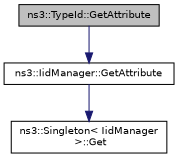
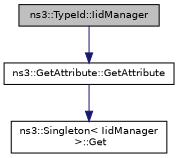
(89, 15) -> (89, 15)
(89, 74) -> (89, 74)
